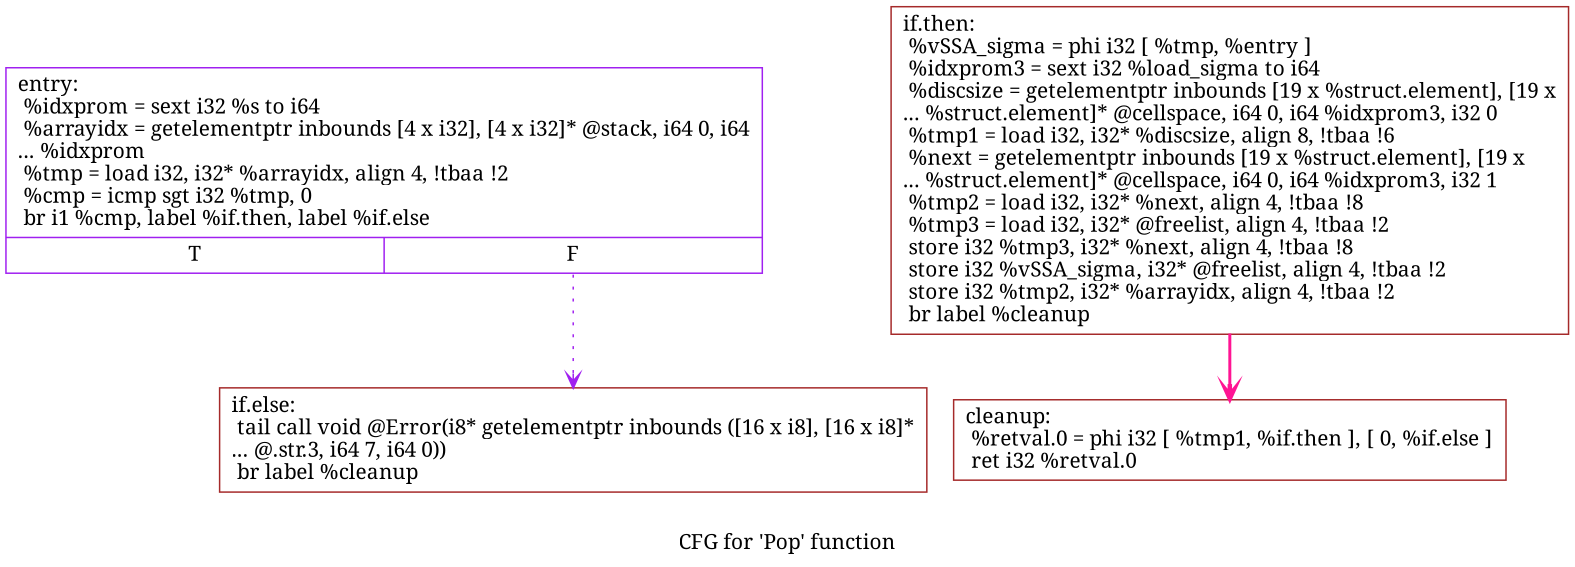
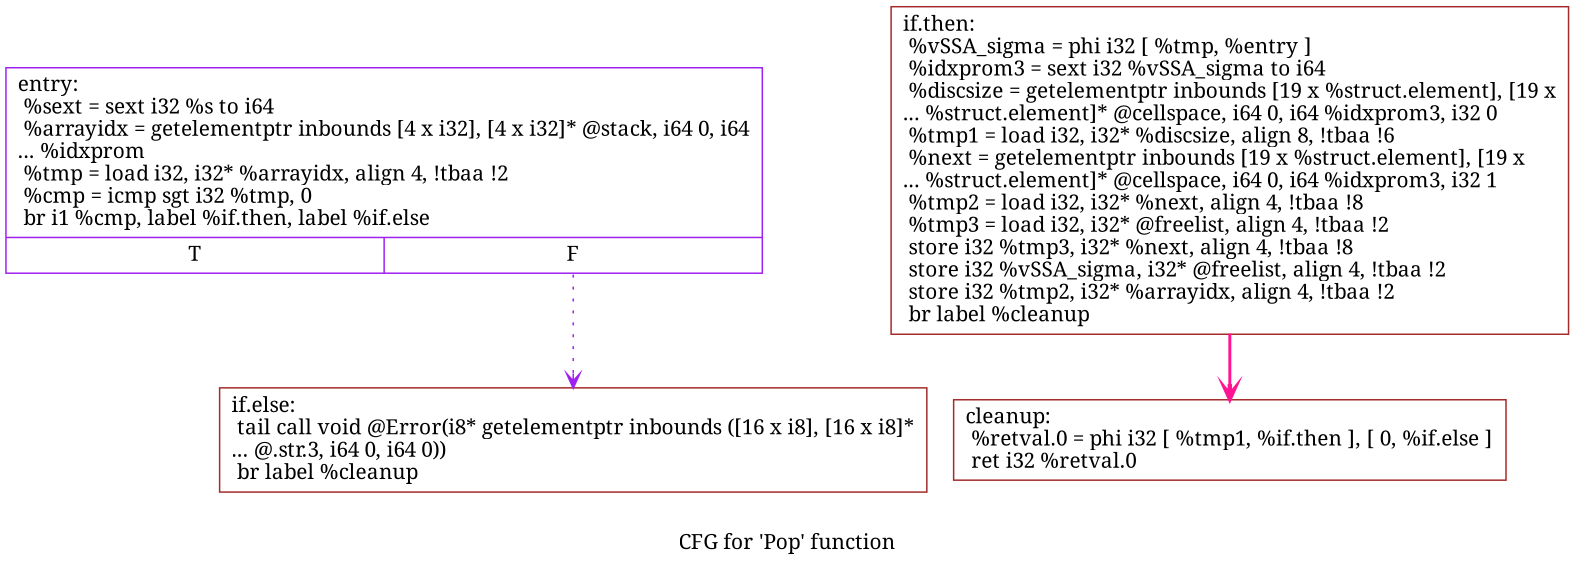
(1111, 69) -> (1114, 69)
(169, 107) -> (146, 107)
(339, 450) -> (339, 450)
